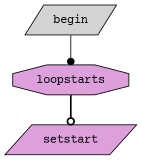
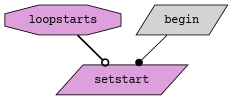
(71, 47) -> (154, 48)
